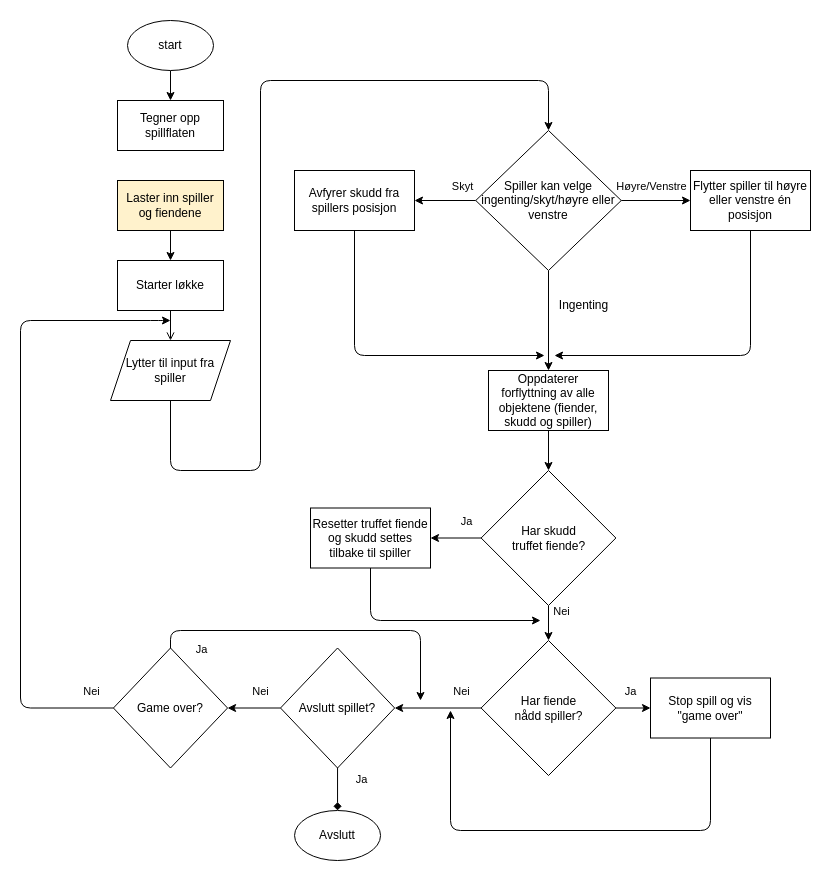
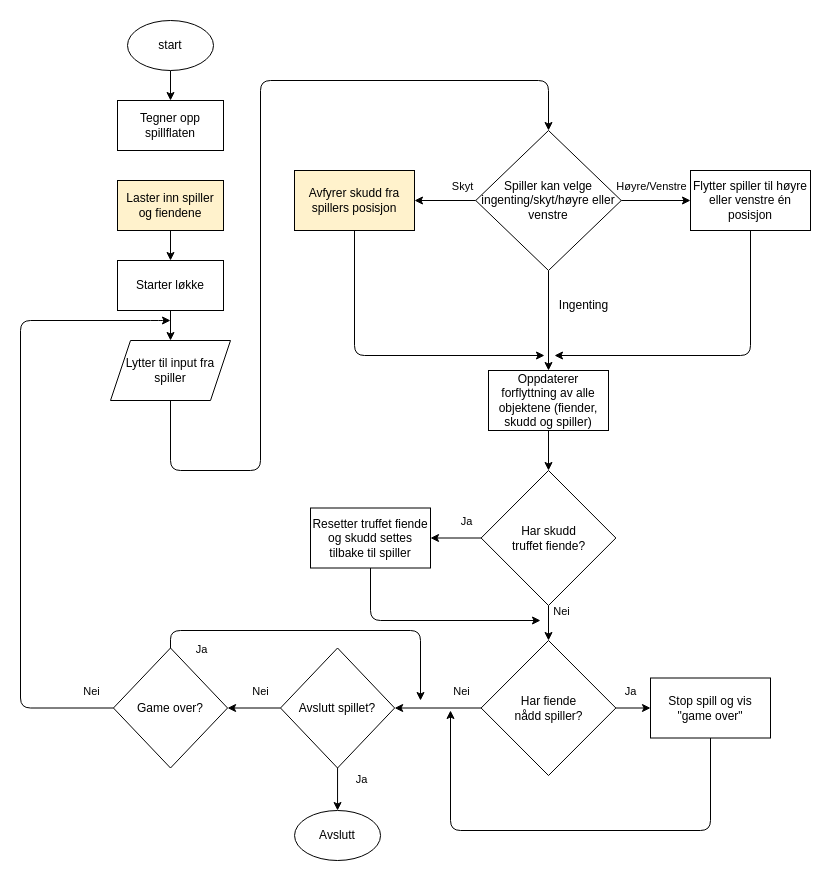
(355, 201) -> (355, 201)
(171, 334) -> (171, 332)
(338, 801) -> (338, 802)
